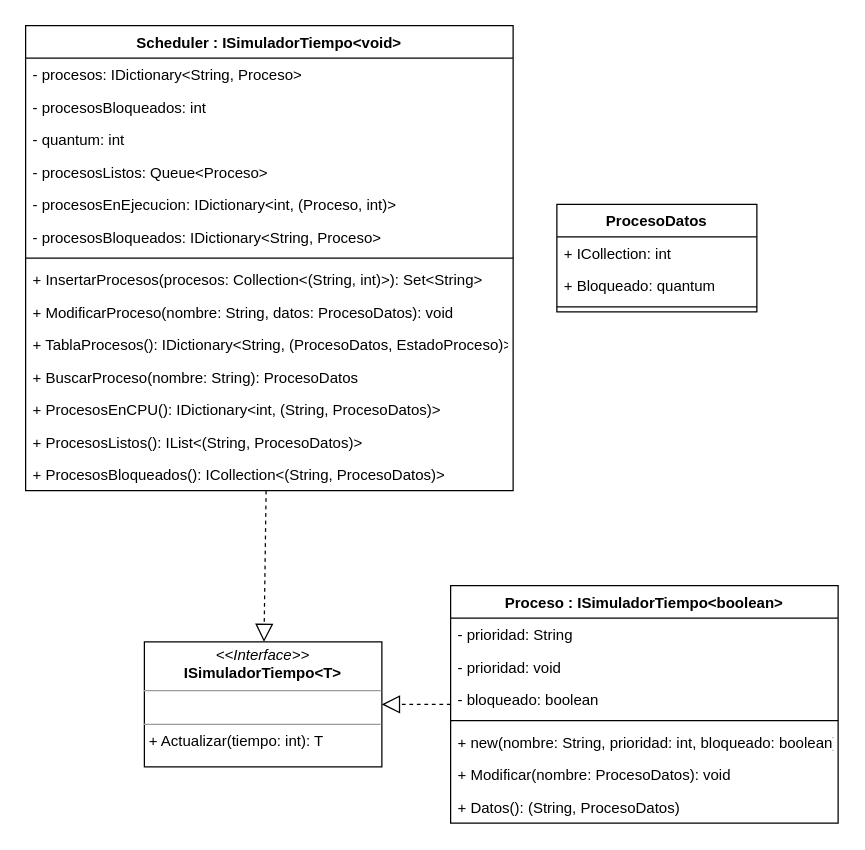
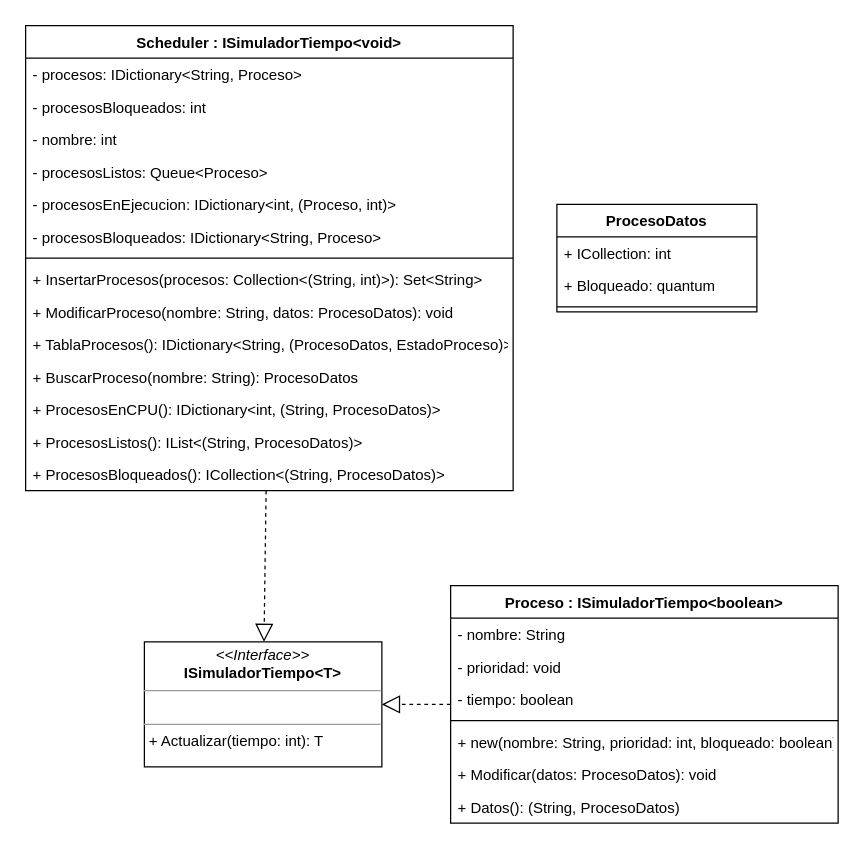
(84, 140) -> (79, 140)
(526, 635) -> (517, 635)
(532, 700) -> (519, 700)
(606, 775) -> (602, 775)
